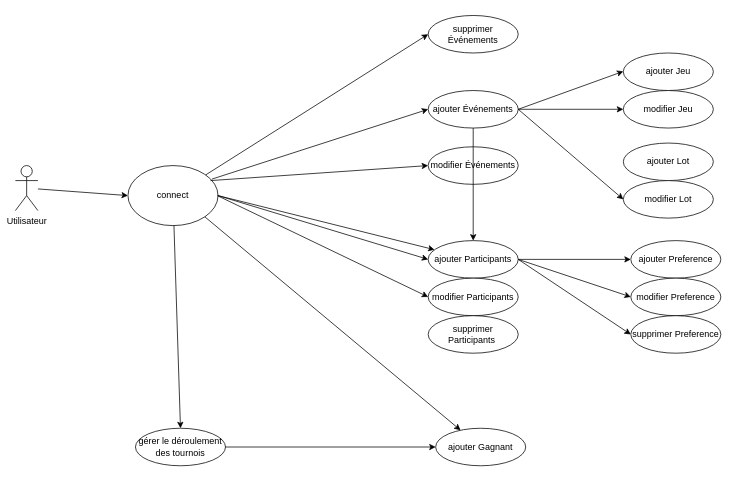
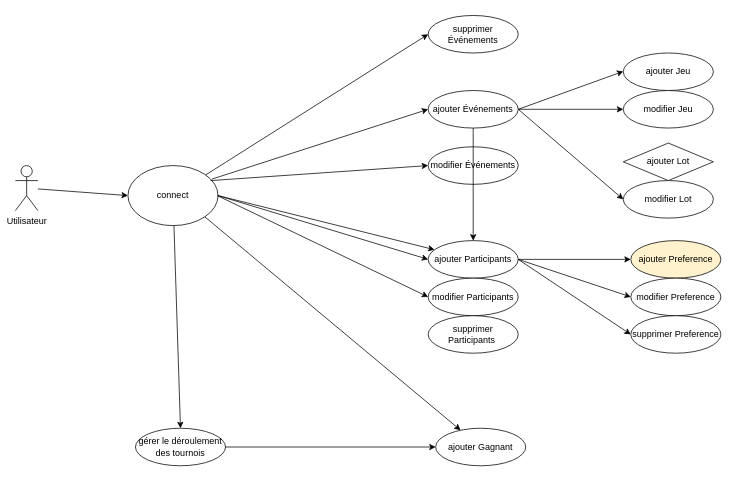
(668, 162) -> (668, 162)
(675, 259) -> (675, 259)
